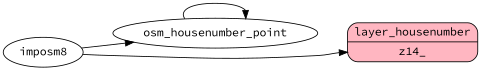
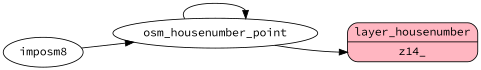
(211, 58) -> (307, 50)
